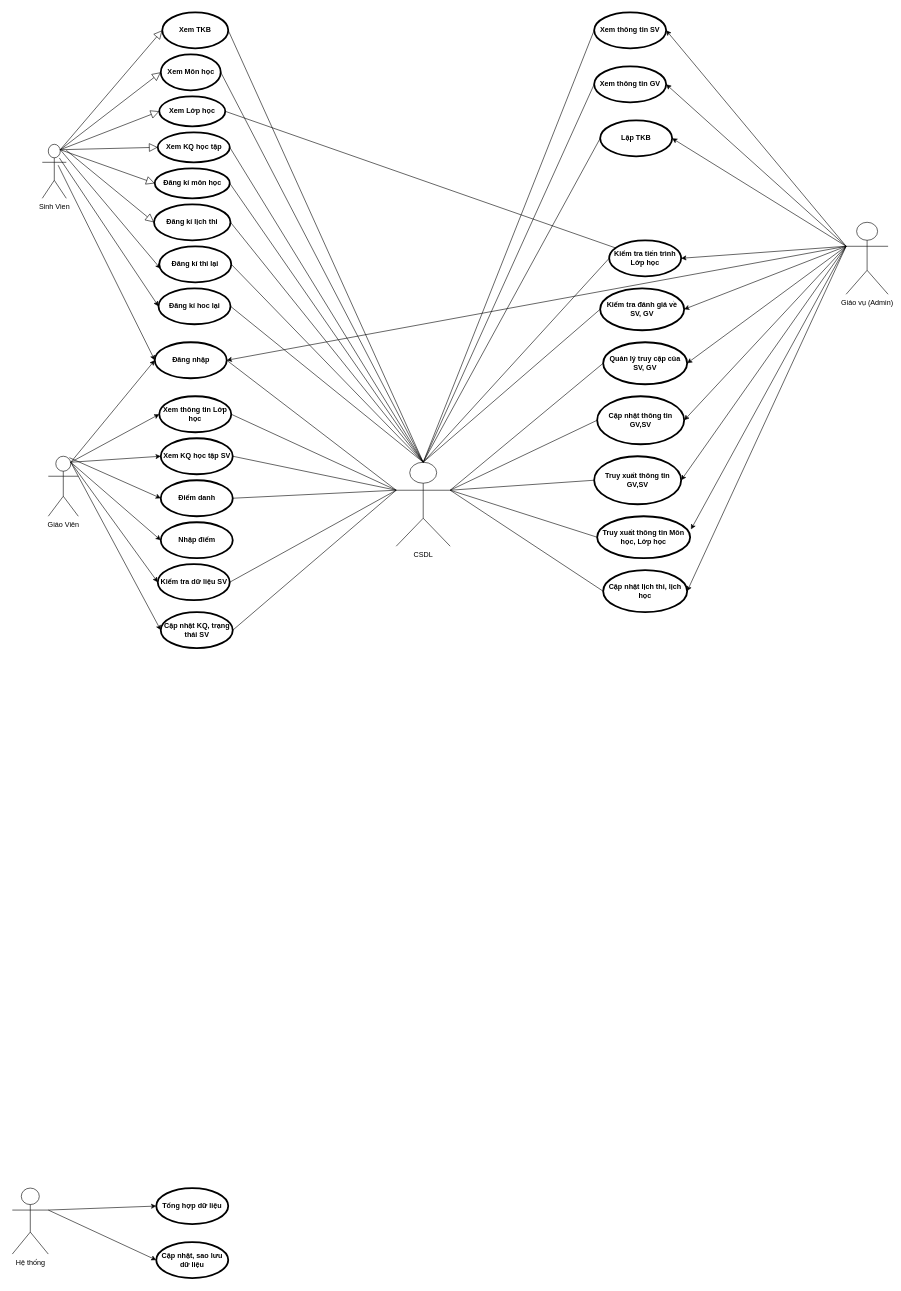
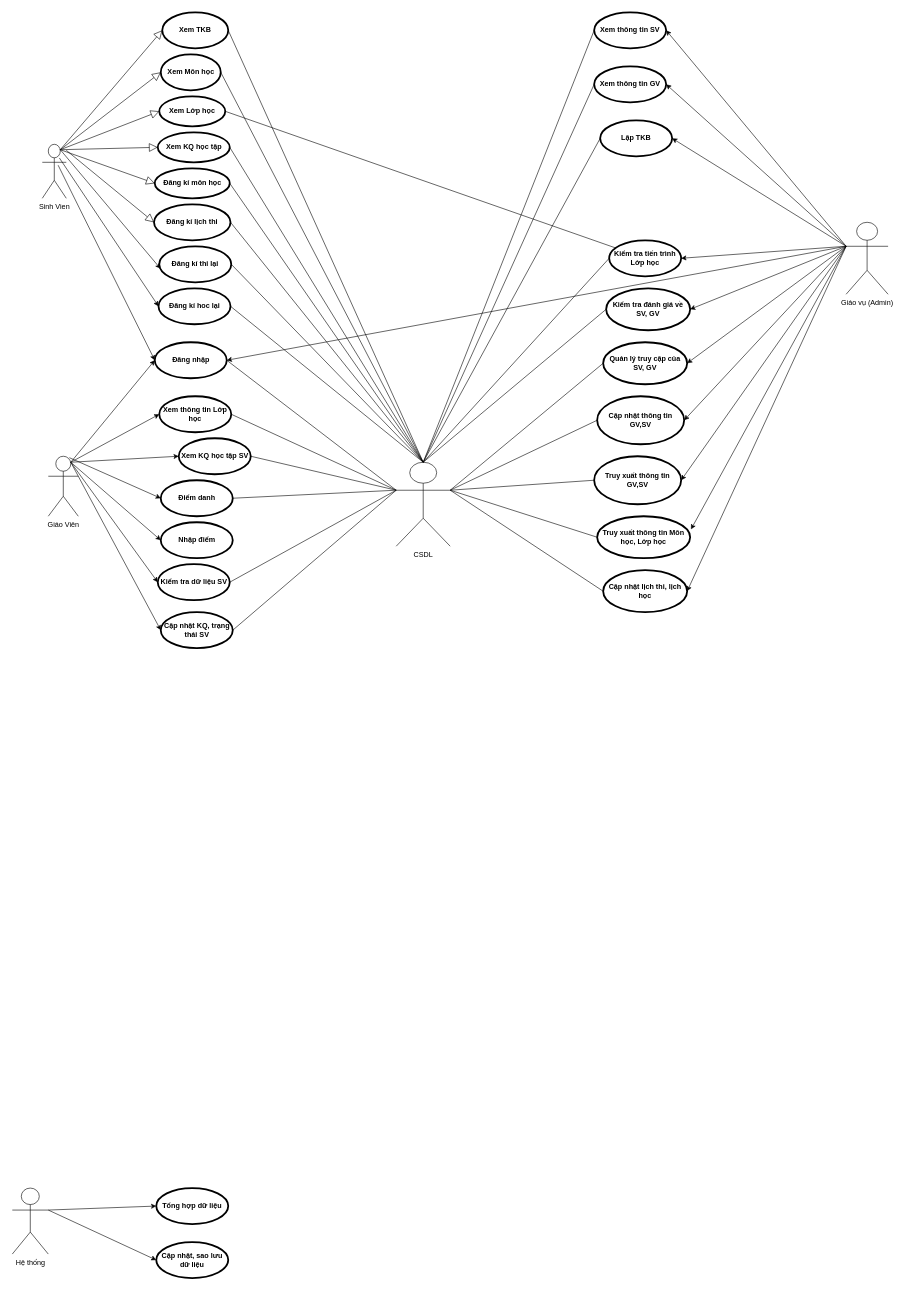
(642, 309) -> (648, 309)
(197, 456) -> (215, 456)
